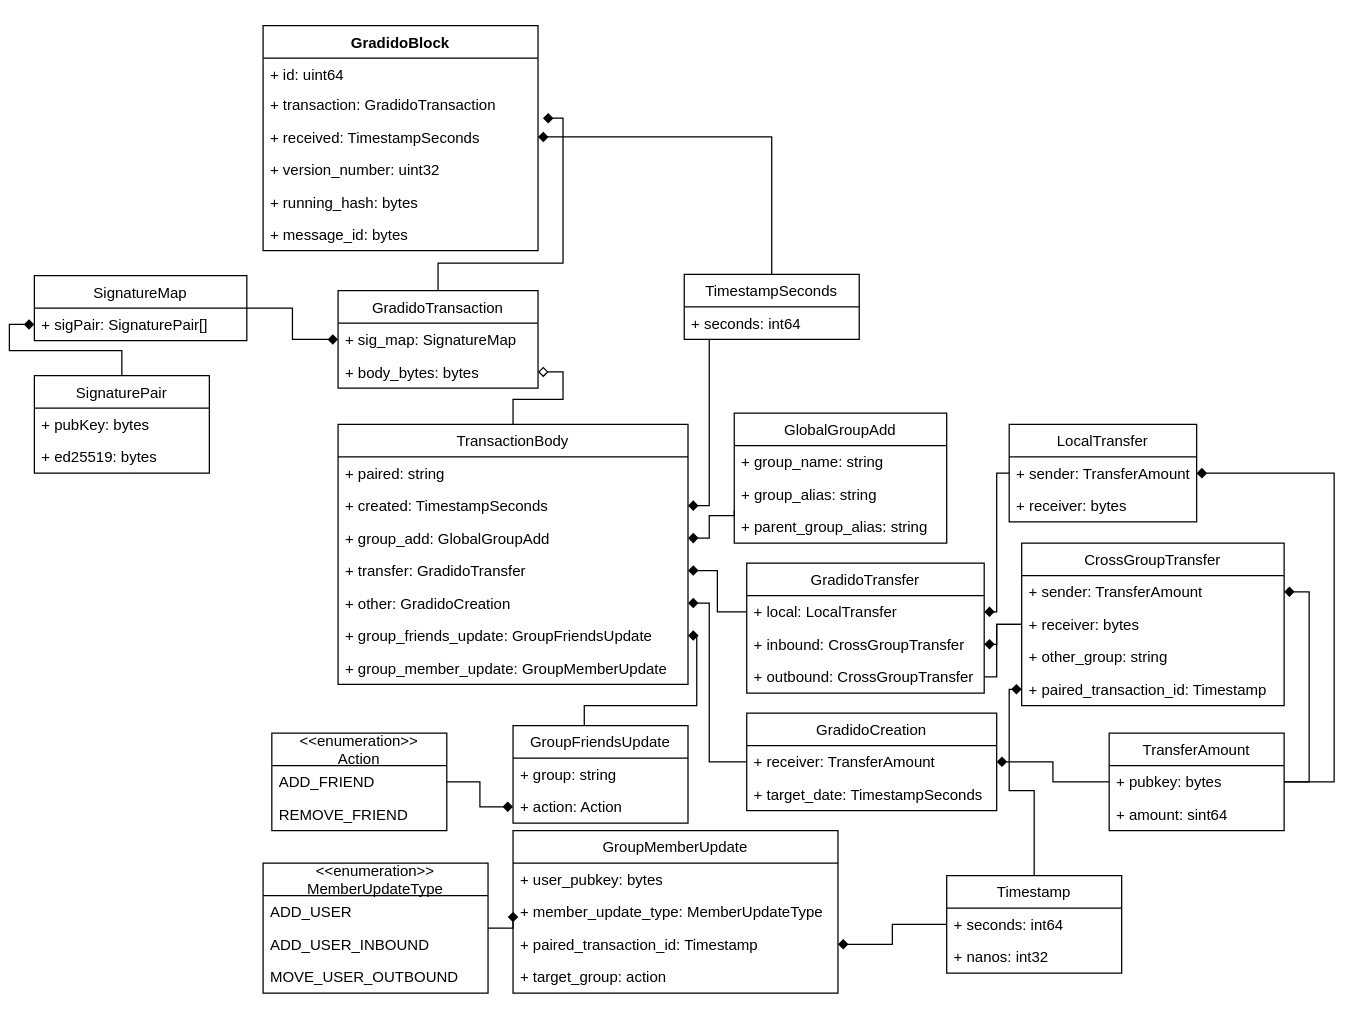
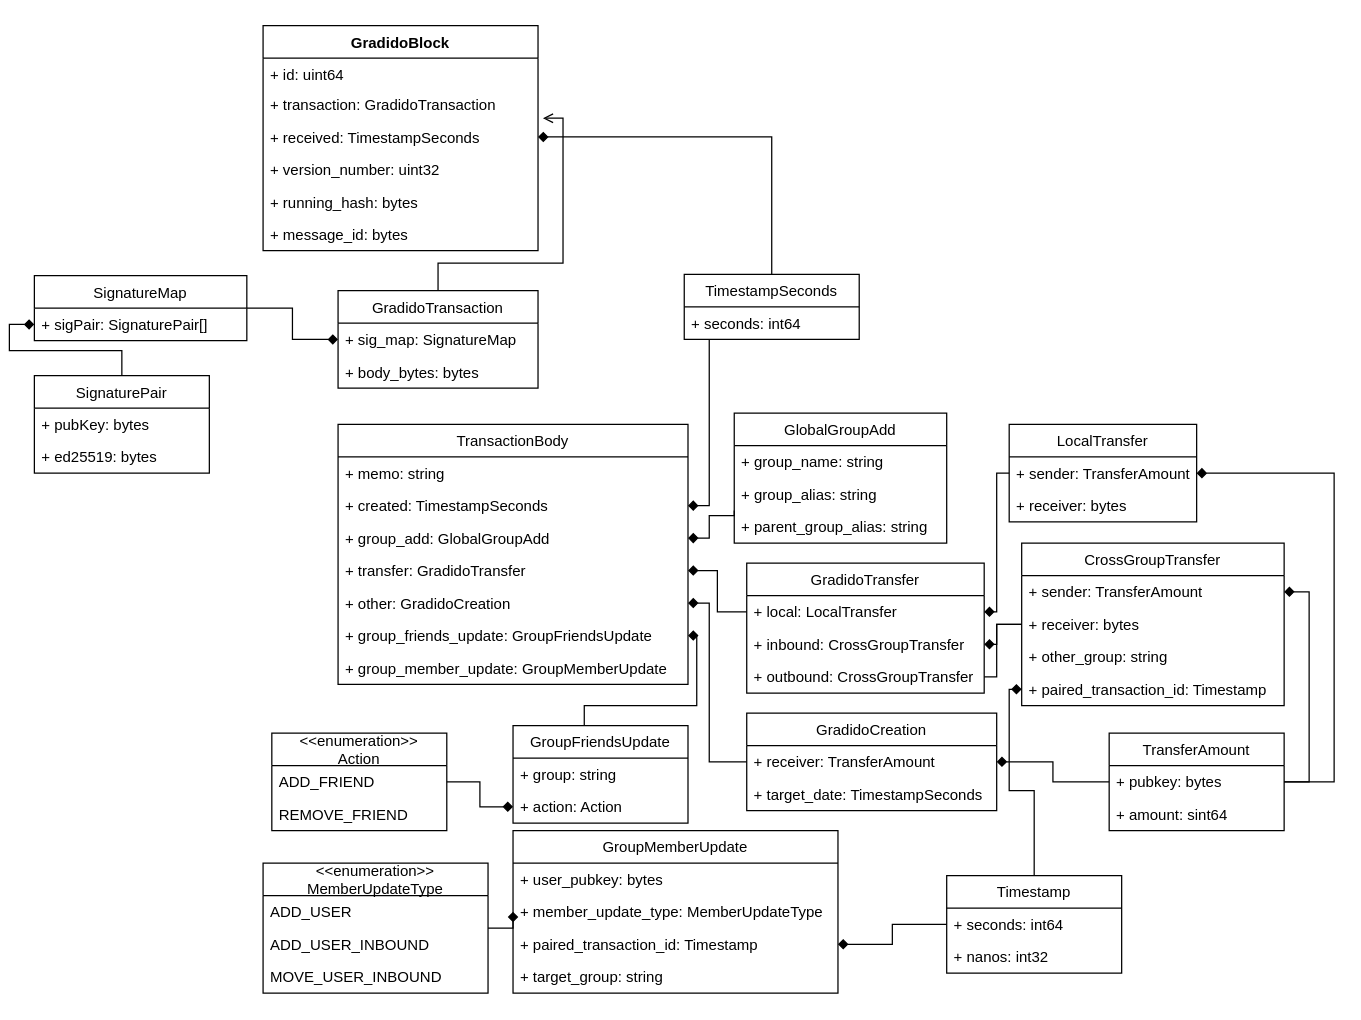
(553, 118) -> (550, 118)
(547, 399) -> none
(402, 474) -> (396, 474)
(346, 978) -> (341, 978)
(605, 978) -> (605, 978)
